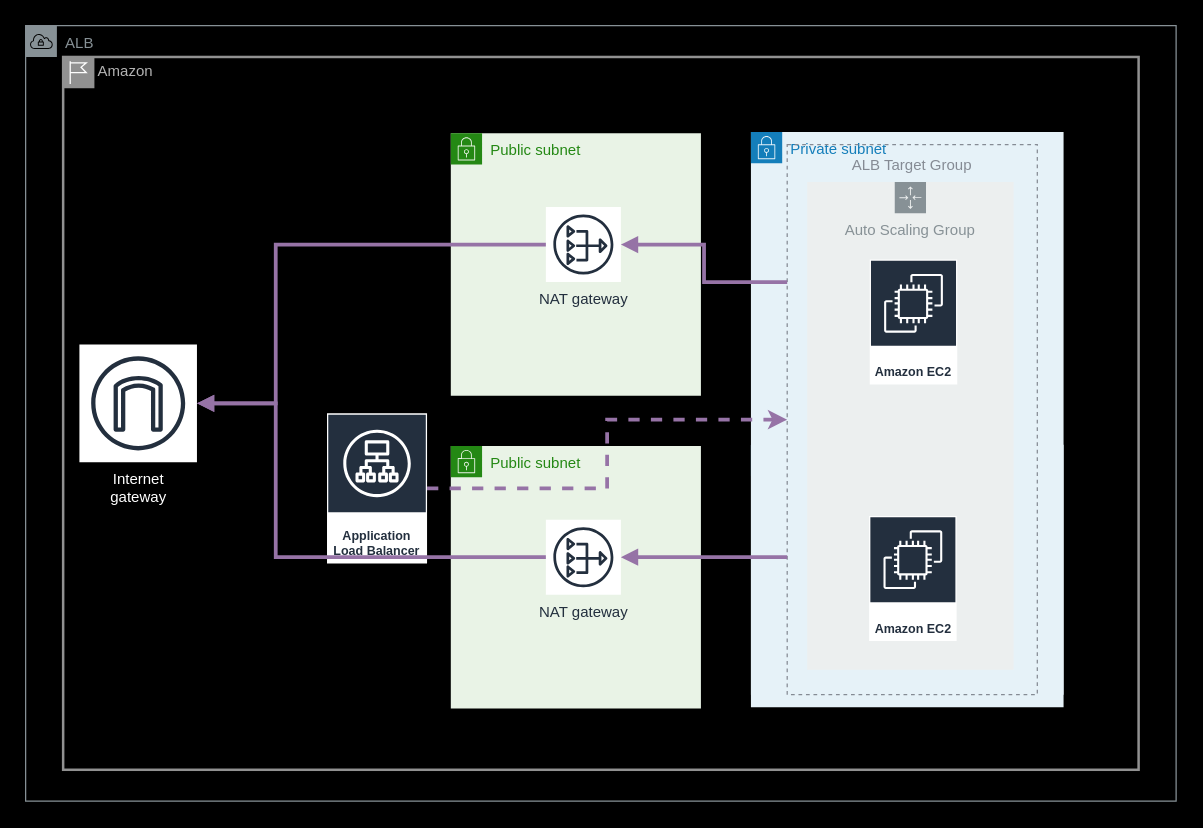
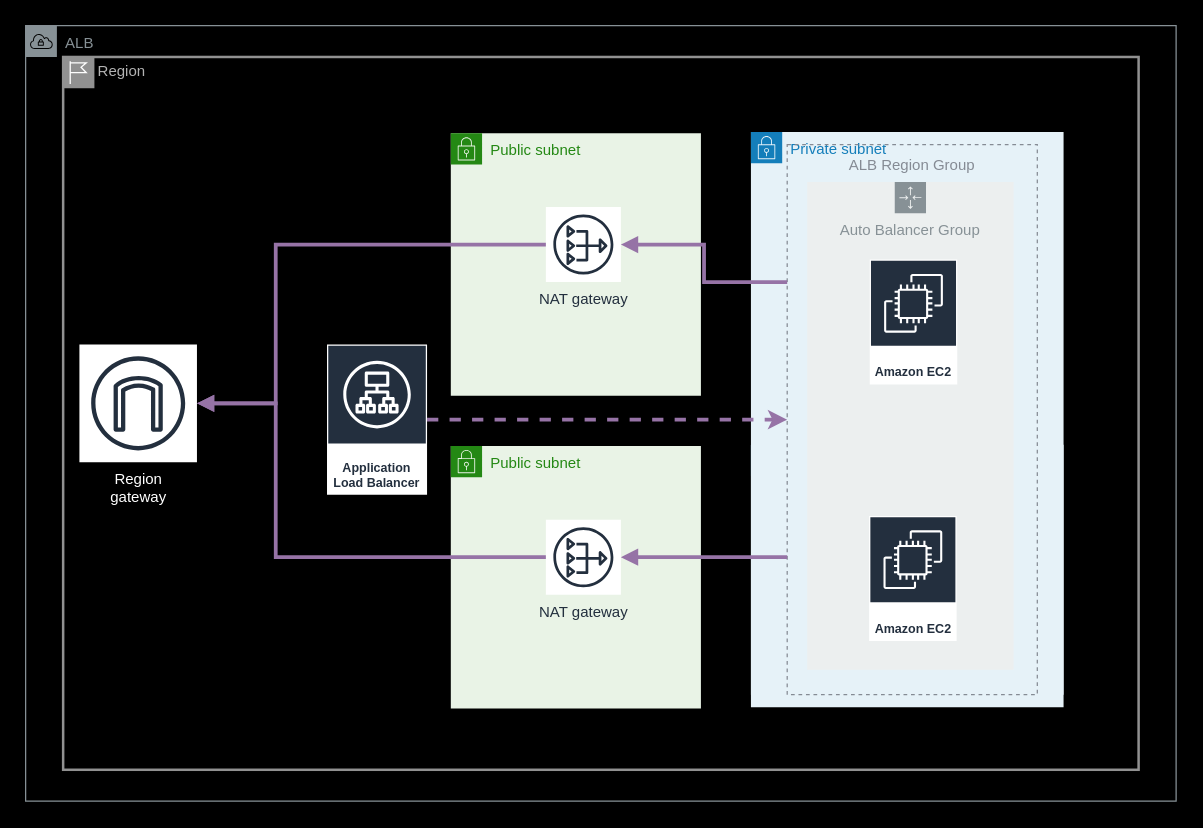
(123, 72) -> (121, 72)
(912, 166) -> (912, 166)
(910, 231) -> (910, 231)
(377, 488) -> (377, 419)
(139, 489) -> (139, 489)
